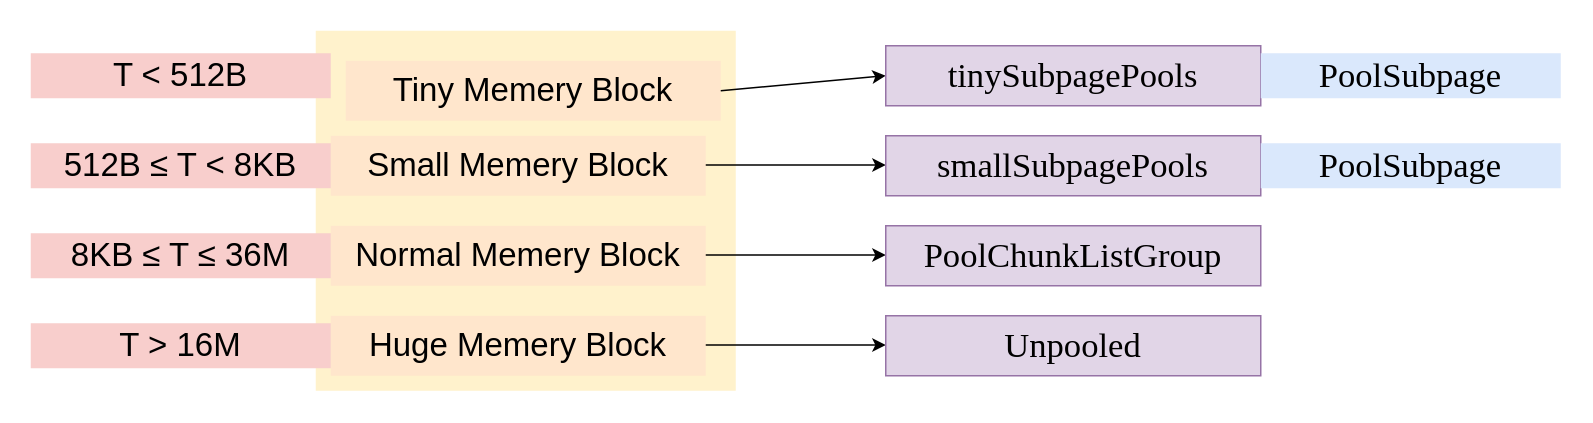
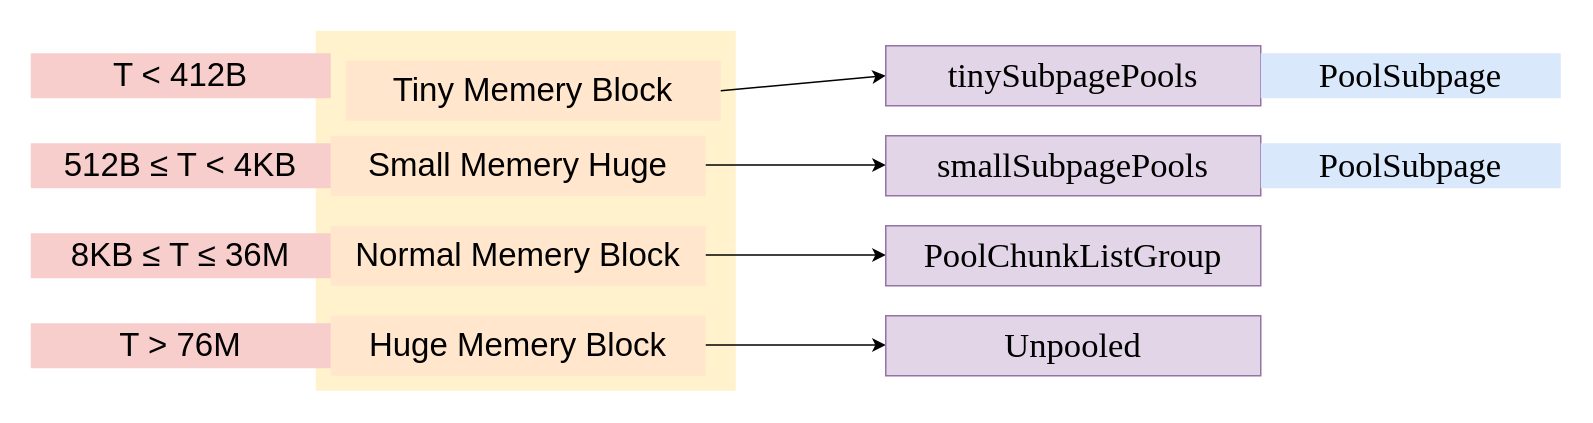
(181, 76) -> (181, 76)
(181, 166) -> (181, 166)
(518, 166) -> (518, 166)
(181, 346) -> (181, 346)
